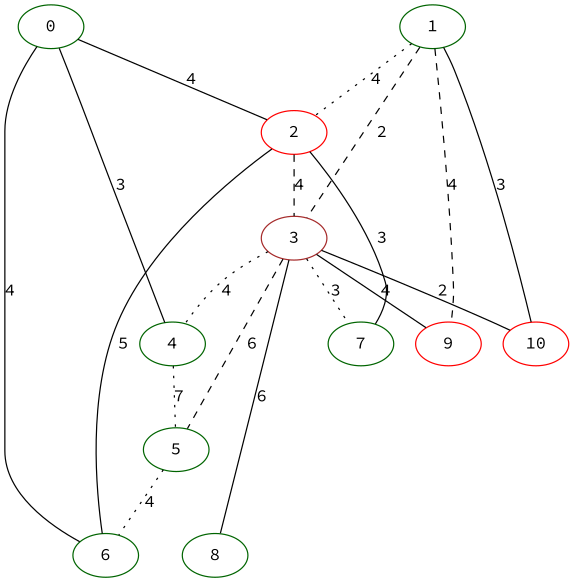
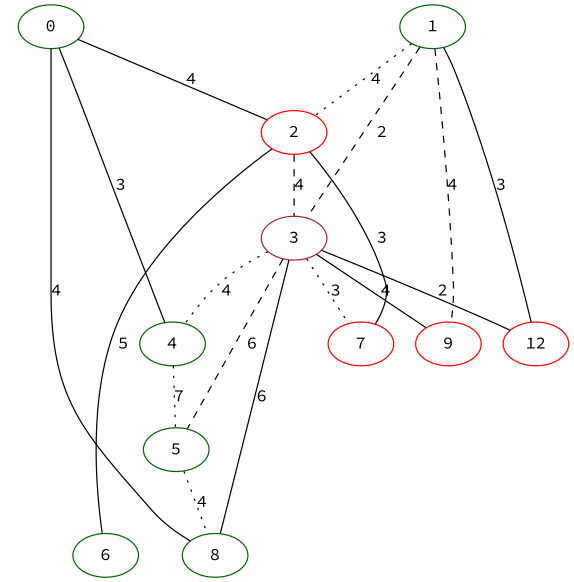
(5, 307) -> (52, 319)
(361, 344) -> (361, 344)
(536, 344) -> (536, 344)
(141, 502) -> (196, 503)
